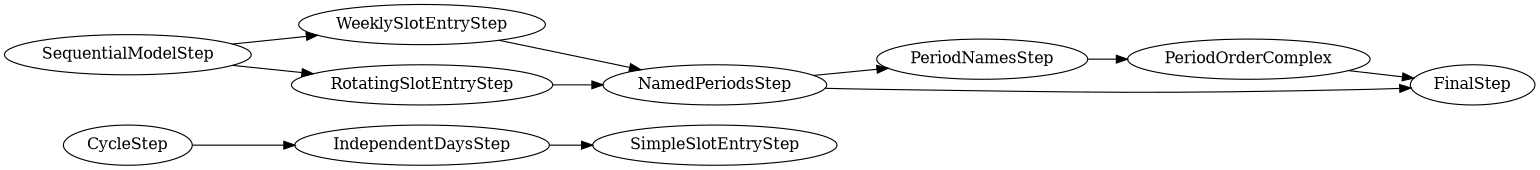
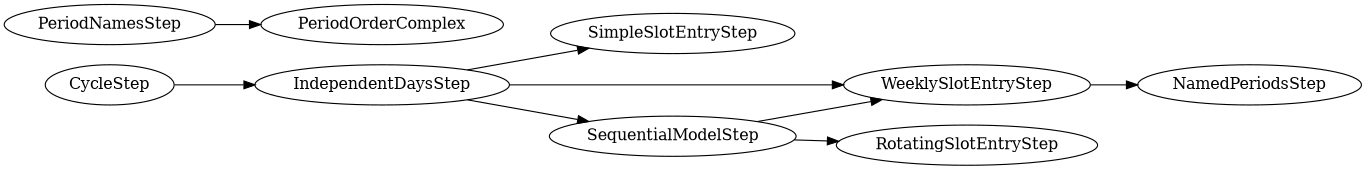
(845, 72) -> none
(572, 85) -> none
none -> (671, 85)
(1473, 85) -> none
none -> (522, 110)
